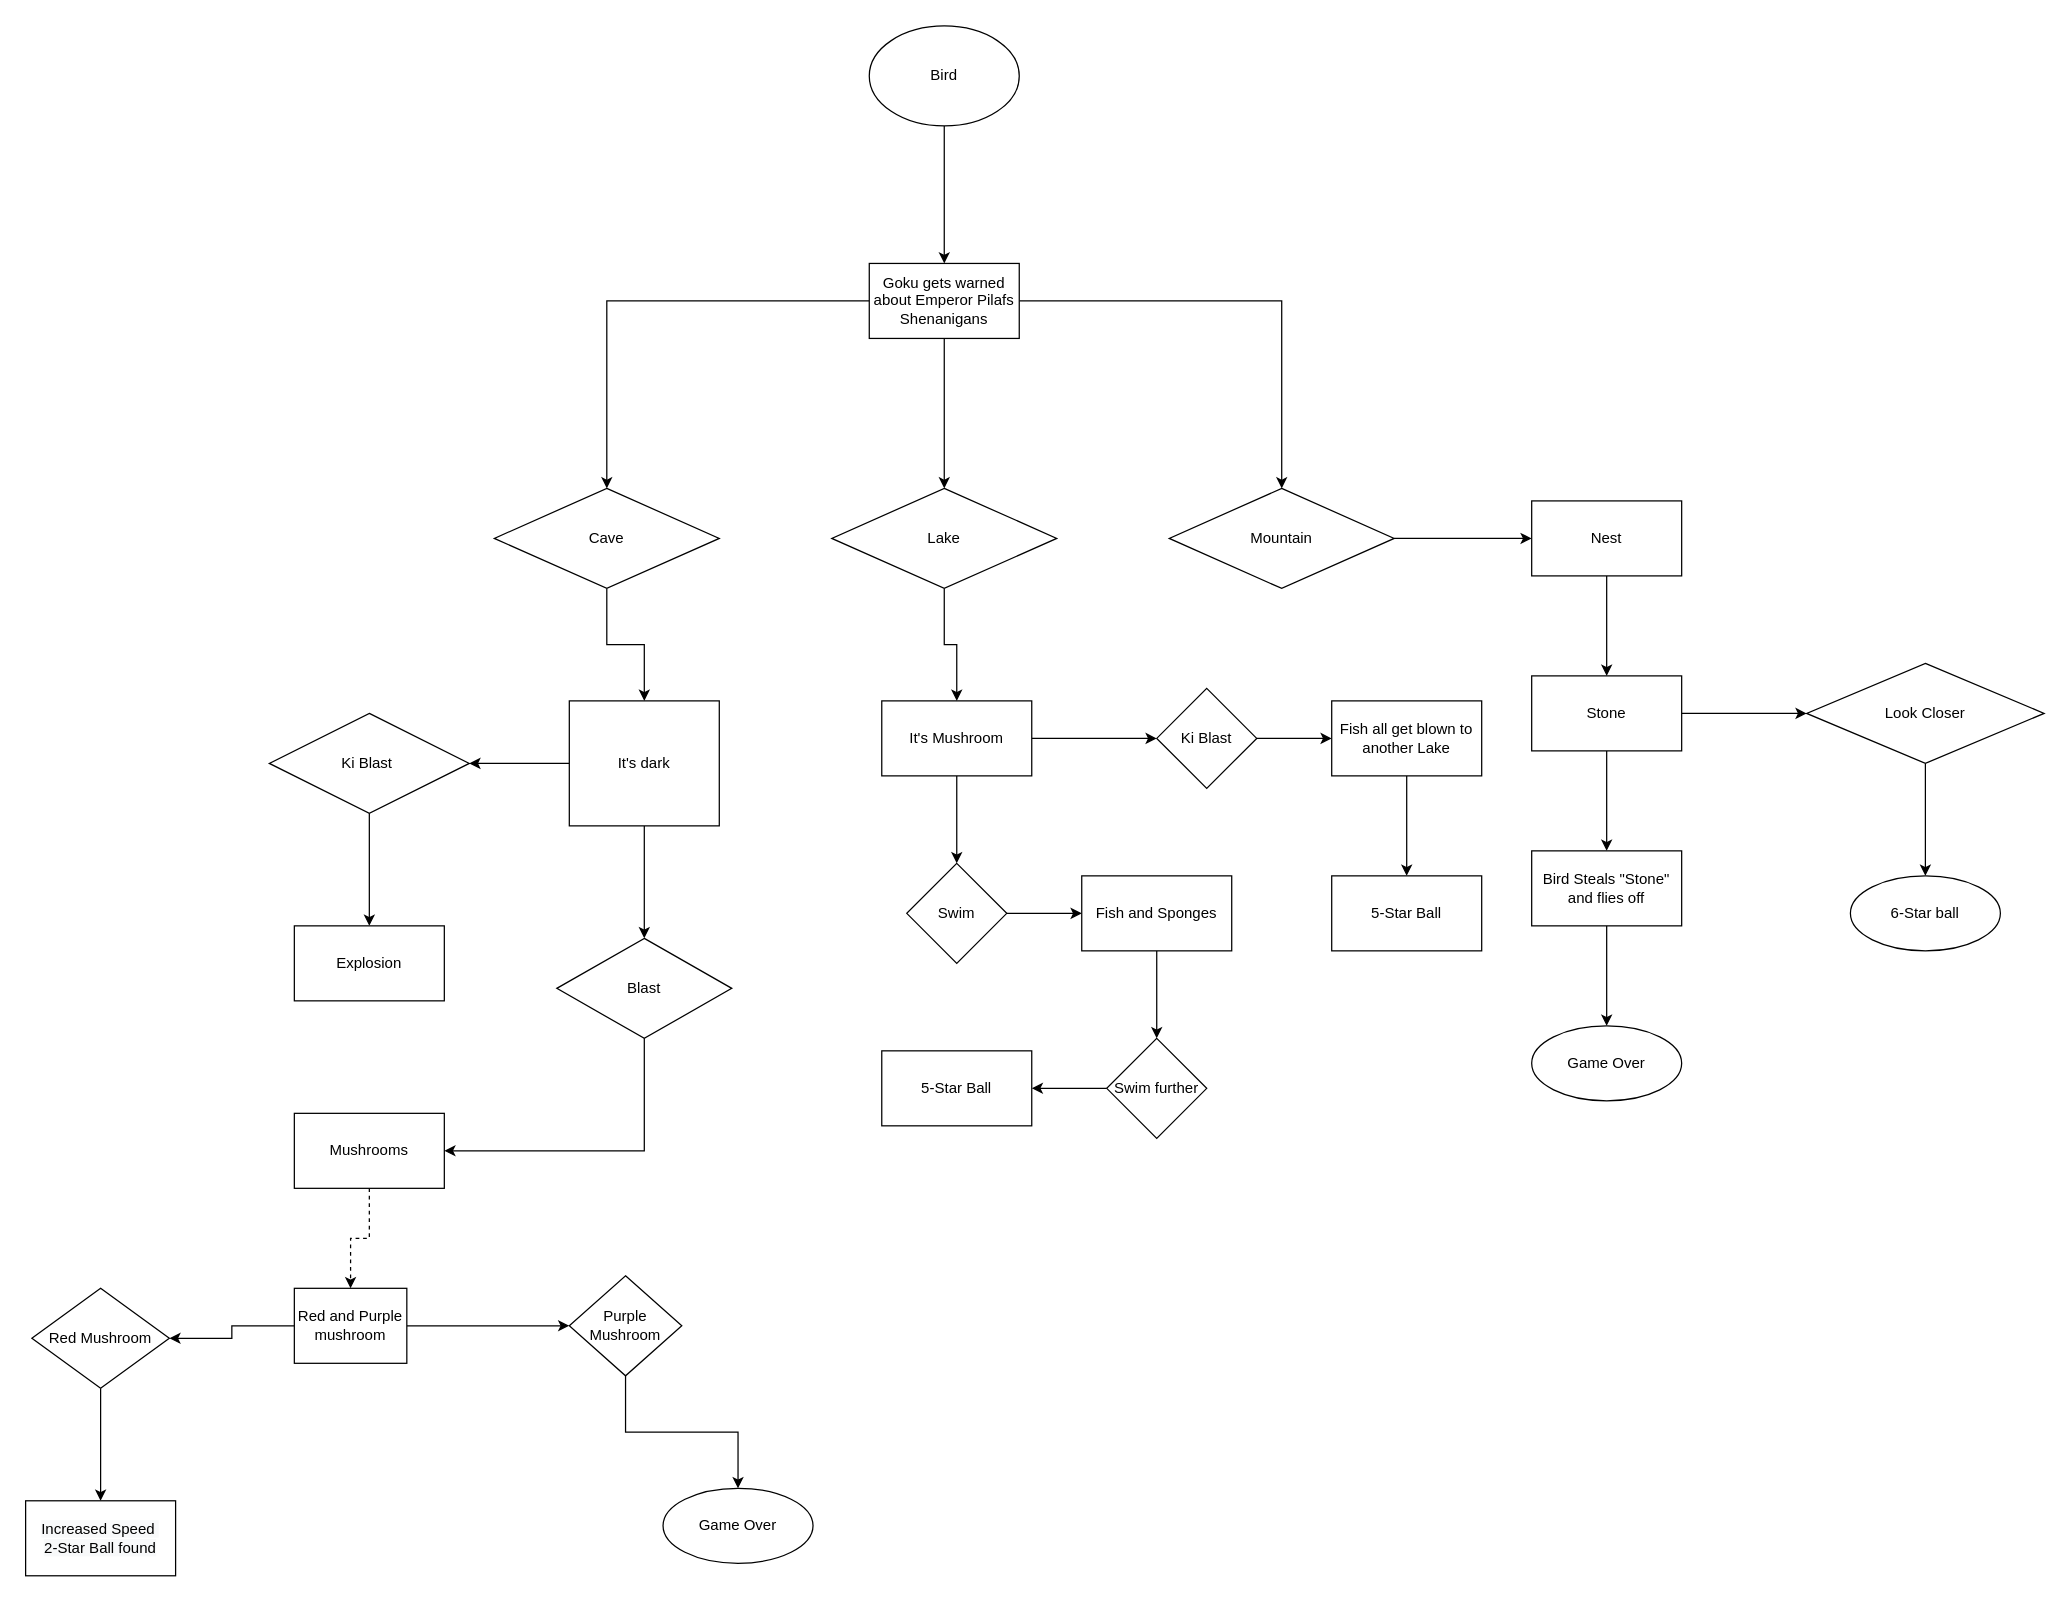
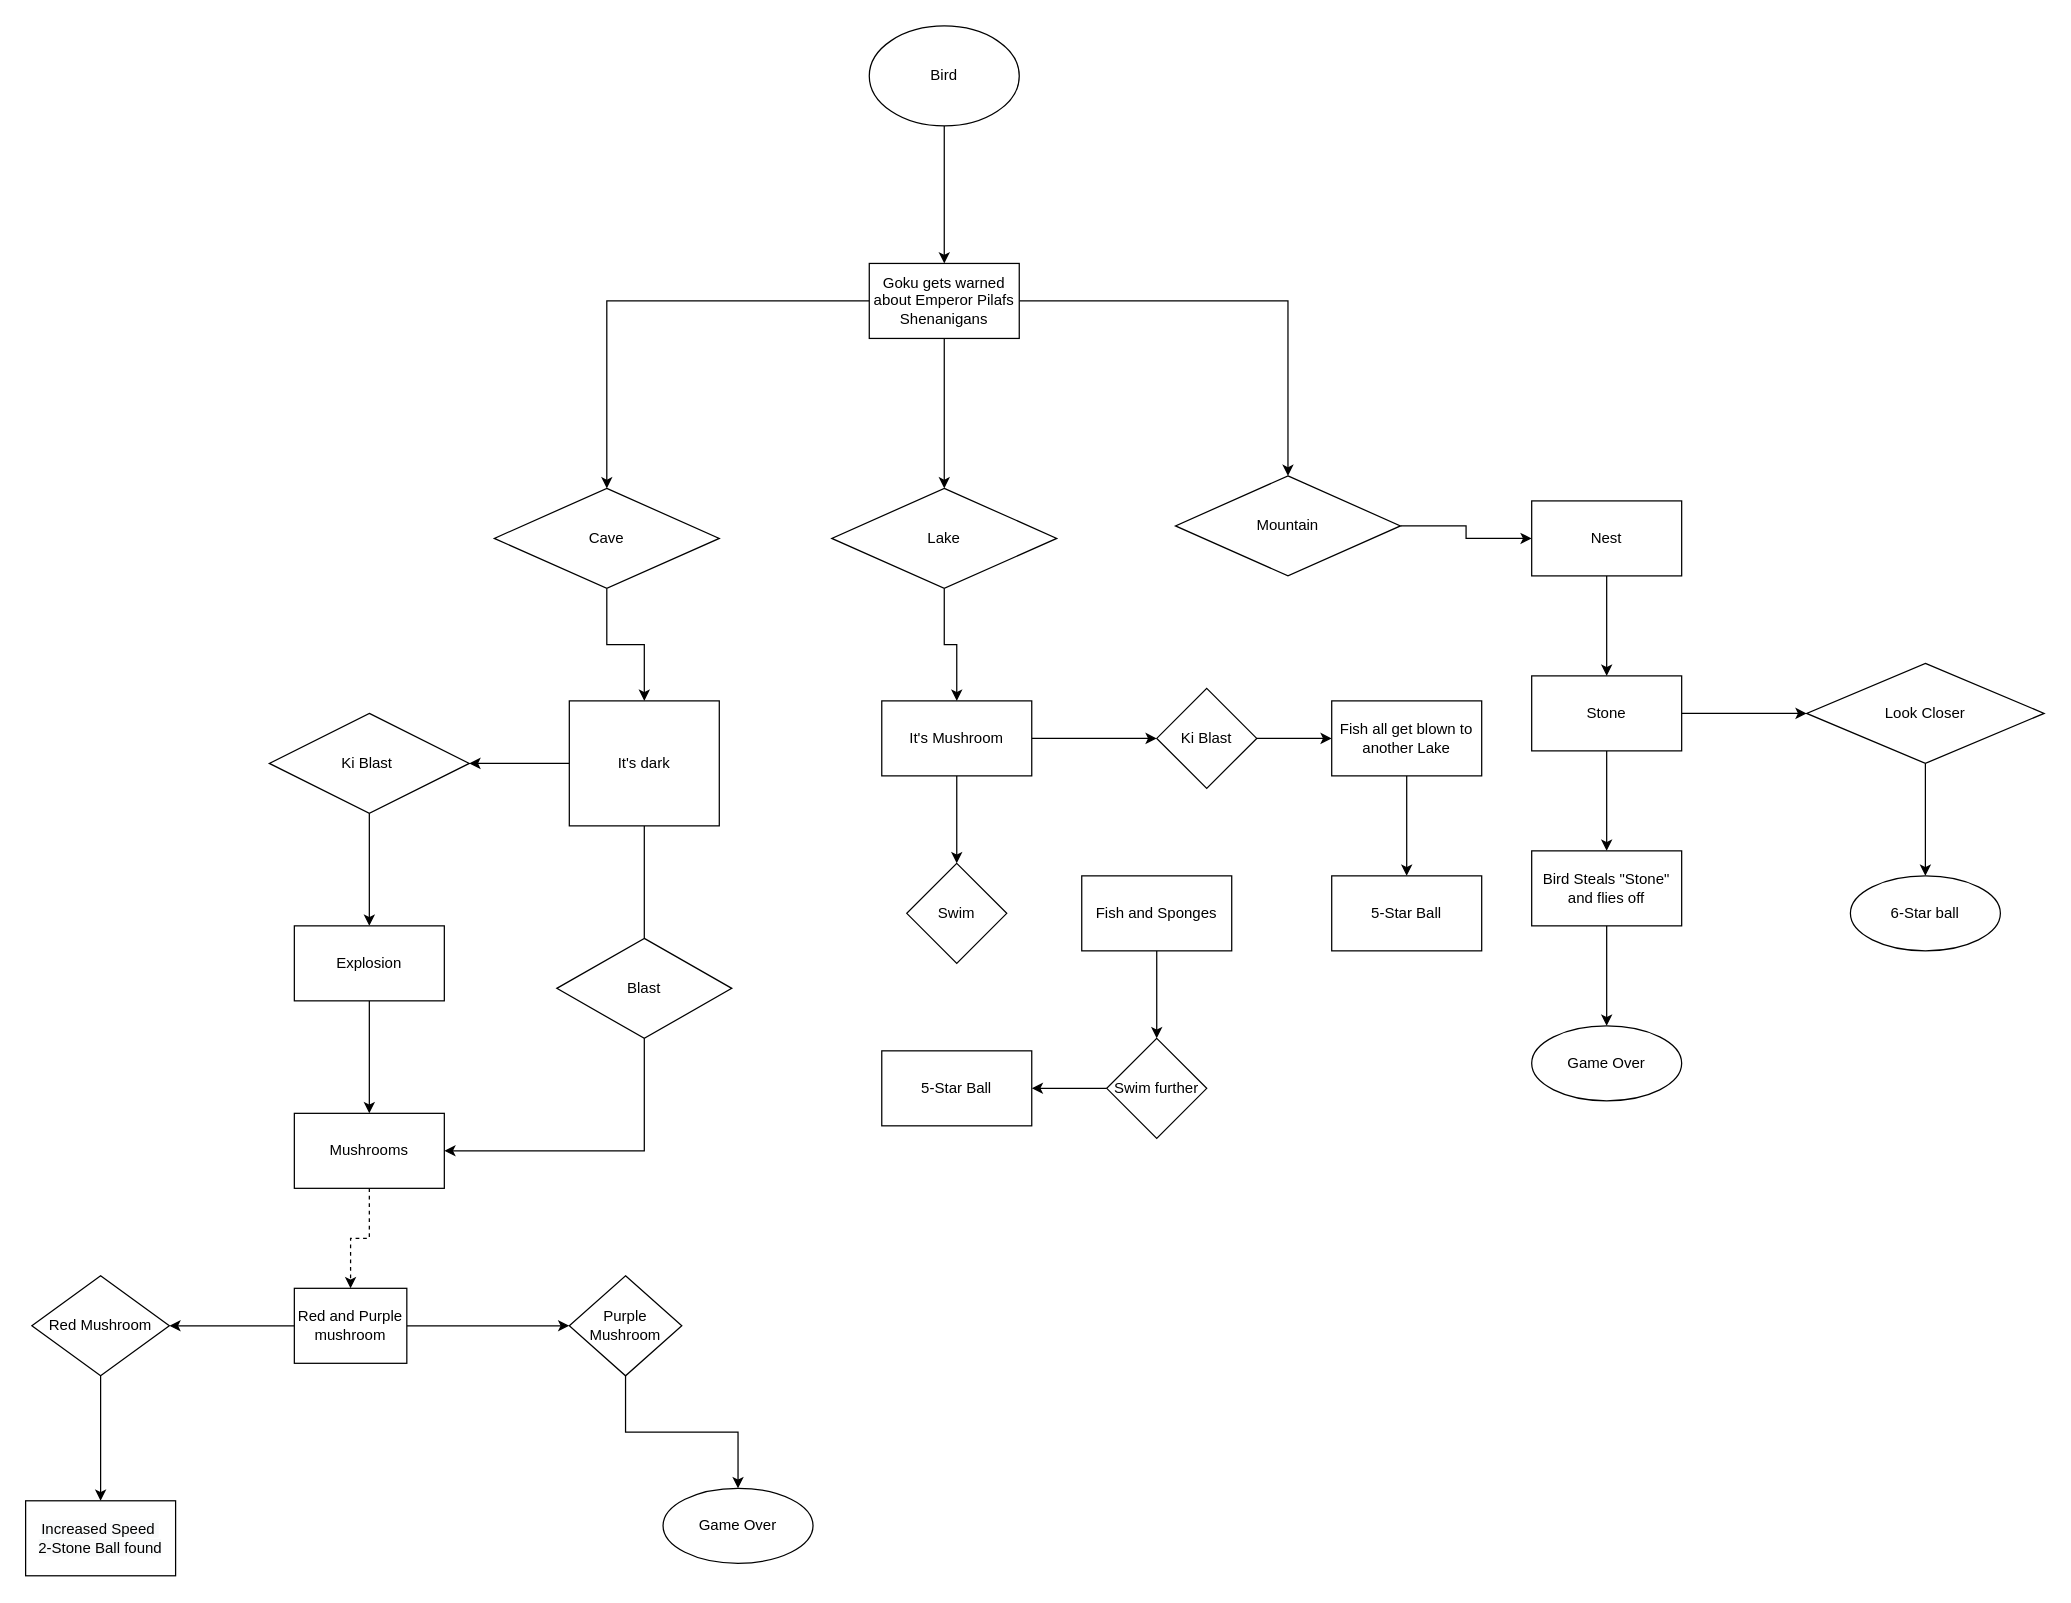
(1282, 538) -> (1288, 526)
(1040, 913) -> none
(644, 928) -> (644, 932)
none -> (369, 1053)
(101, 1338) -> (101, 1326)
(101, 1538) -> (101, 1538)
